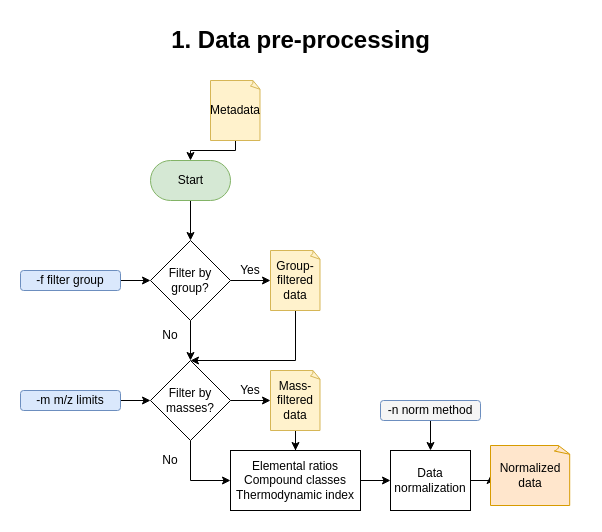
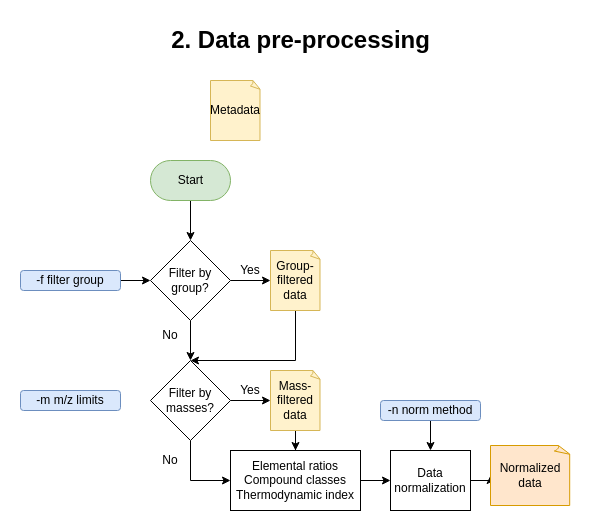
(301, 41) -> (301, 41)
(217, 151) -> none
(140, 401) -> none
(431, 411) -> (431, 411)
